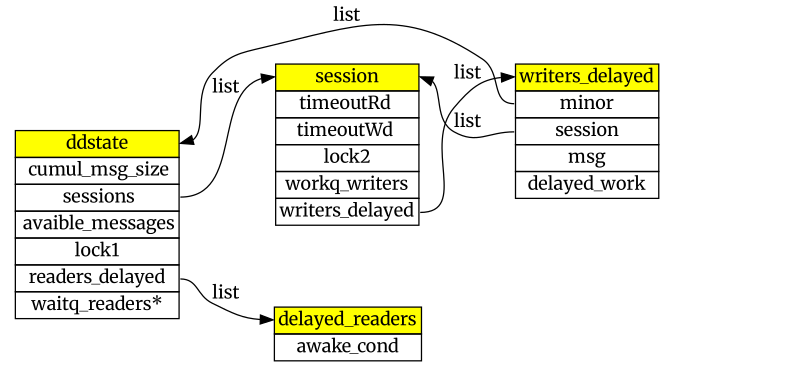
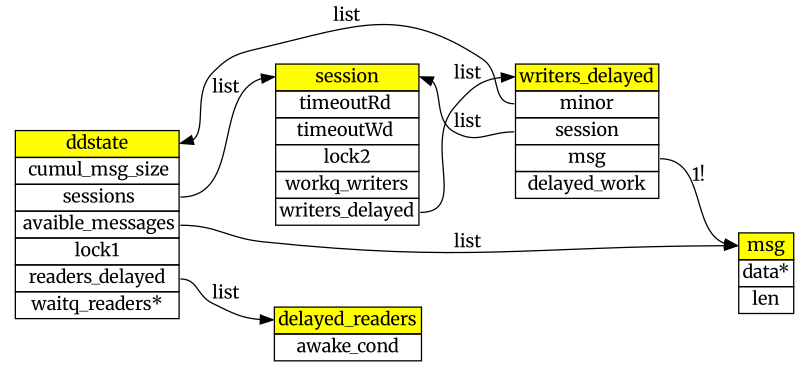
none -> (766, 273)
